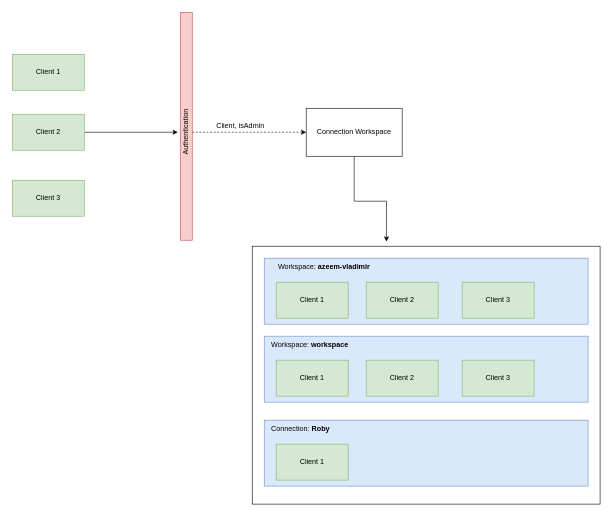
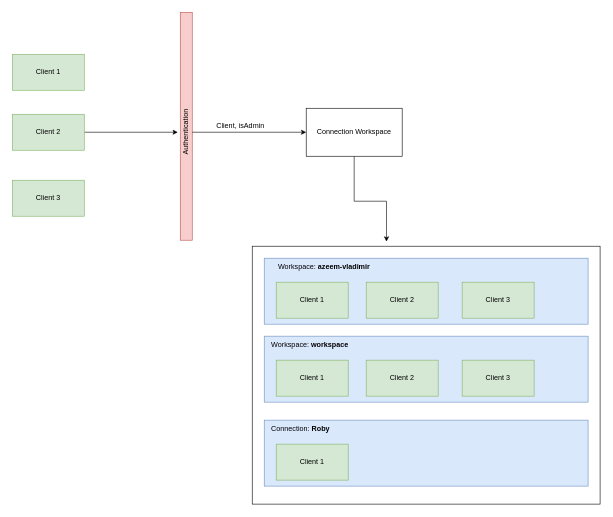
(246, 132) -> (246, 132)
